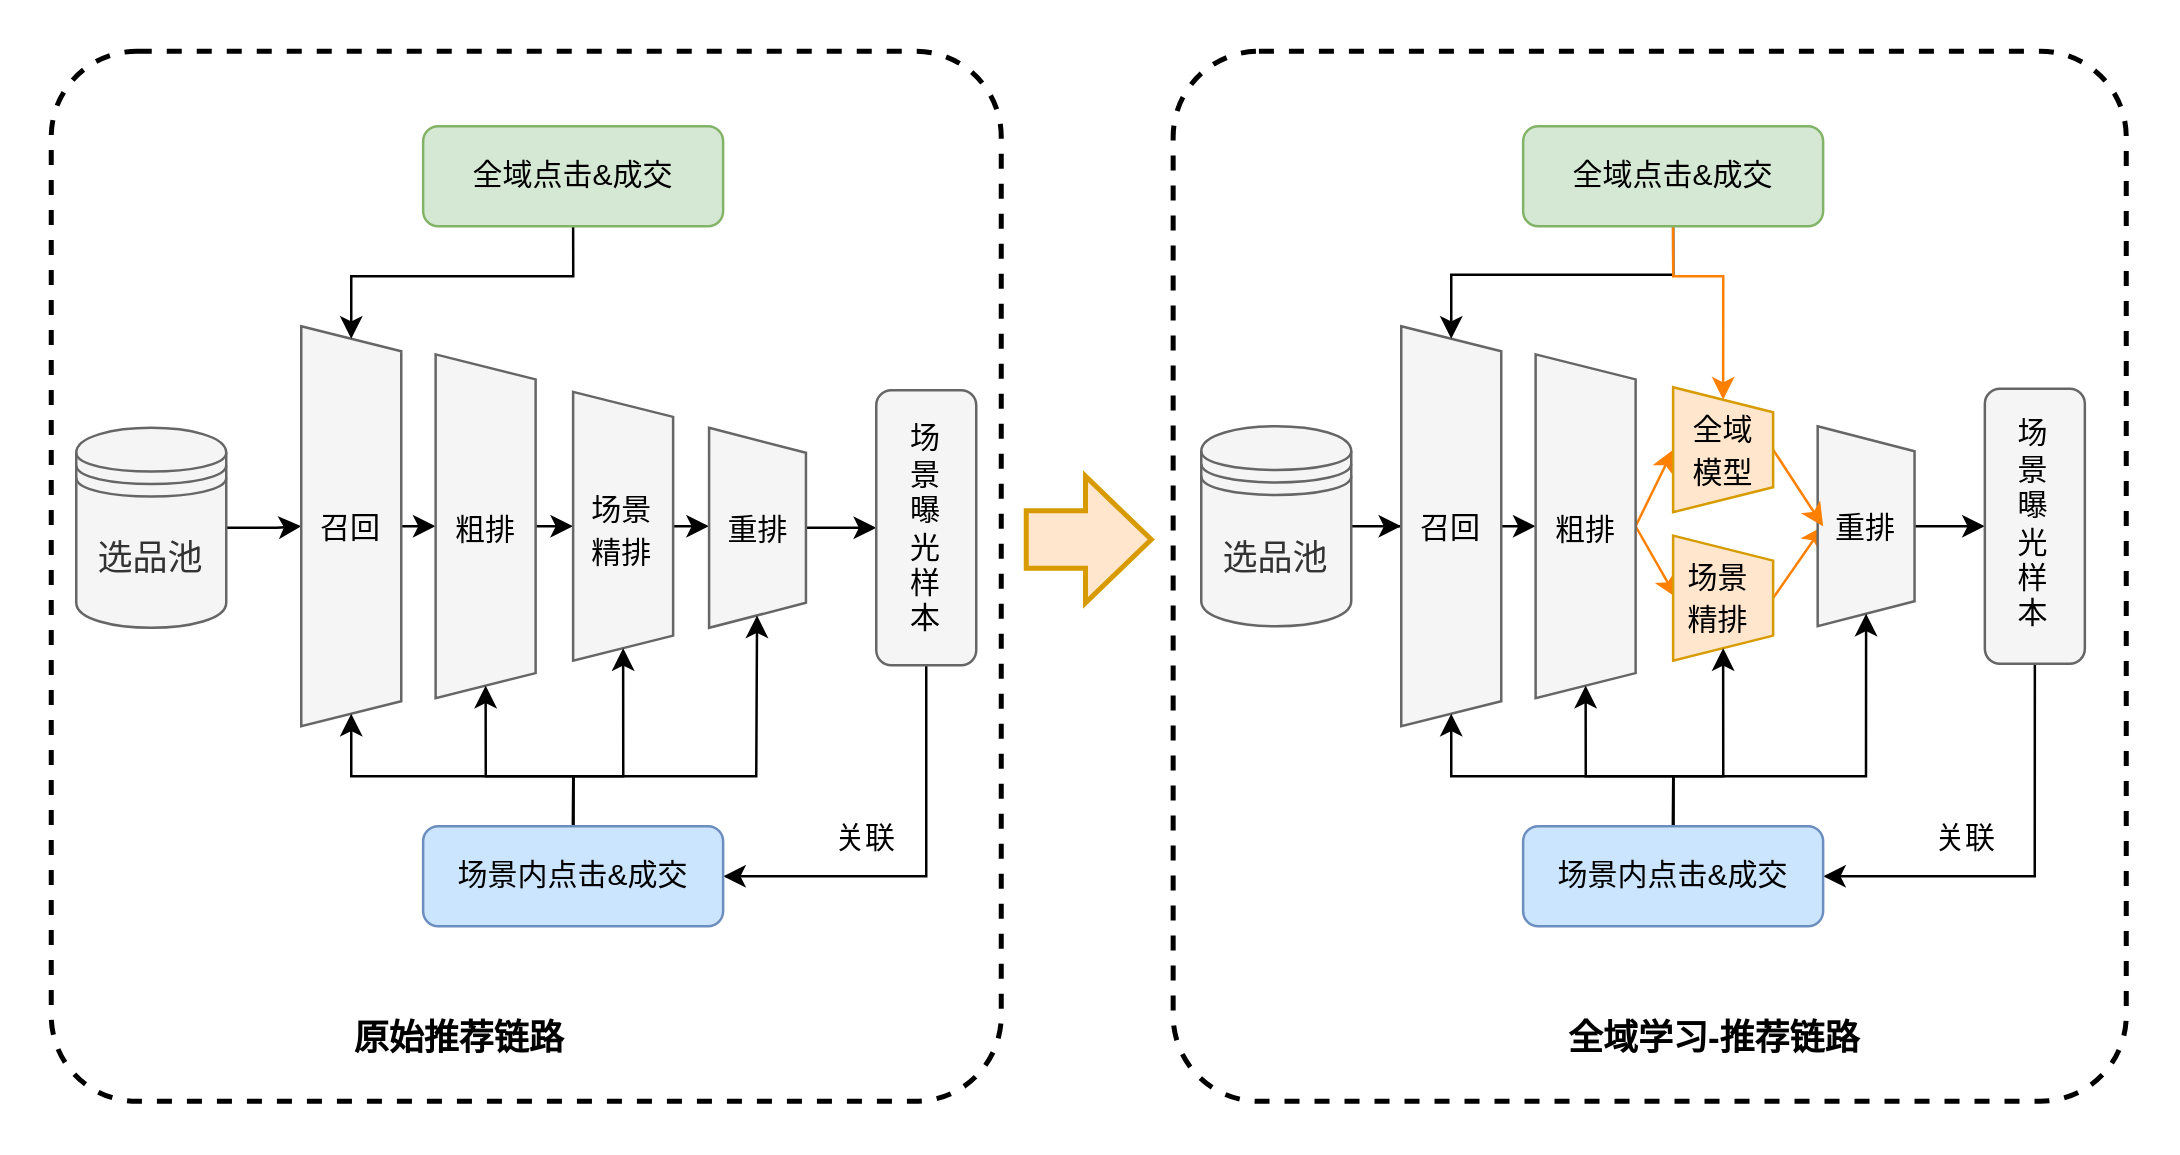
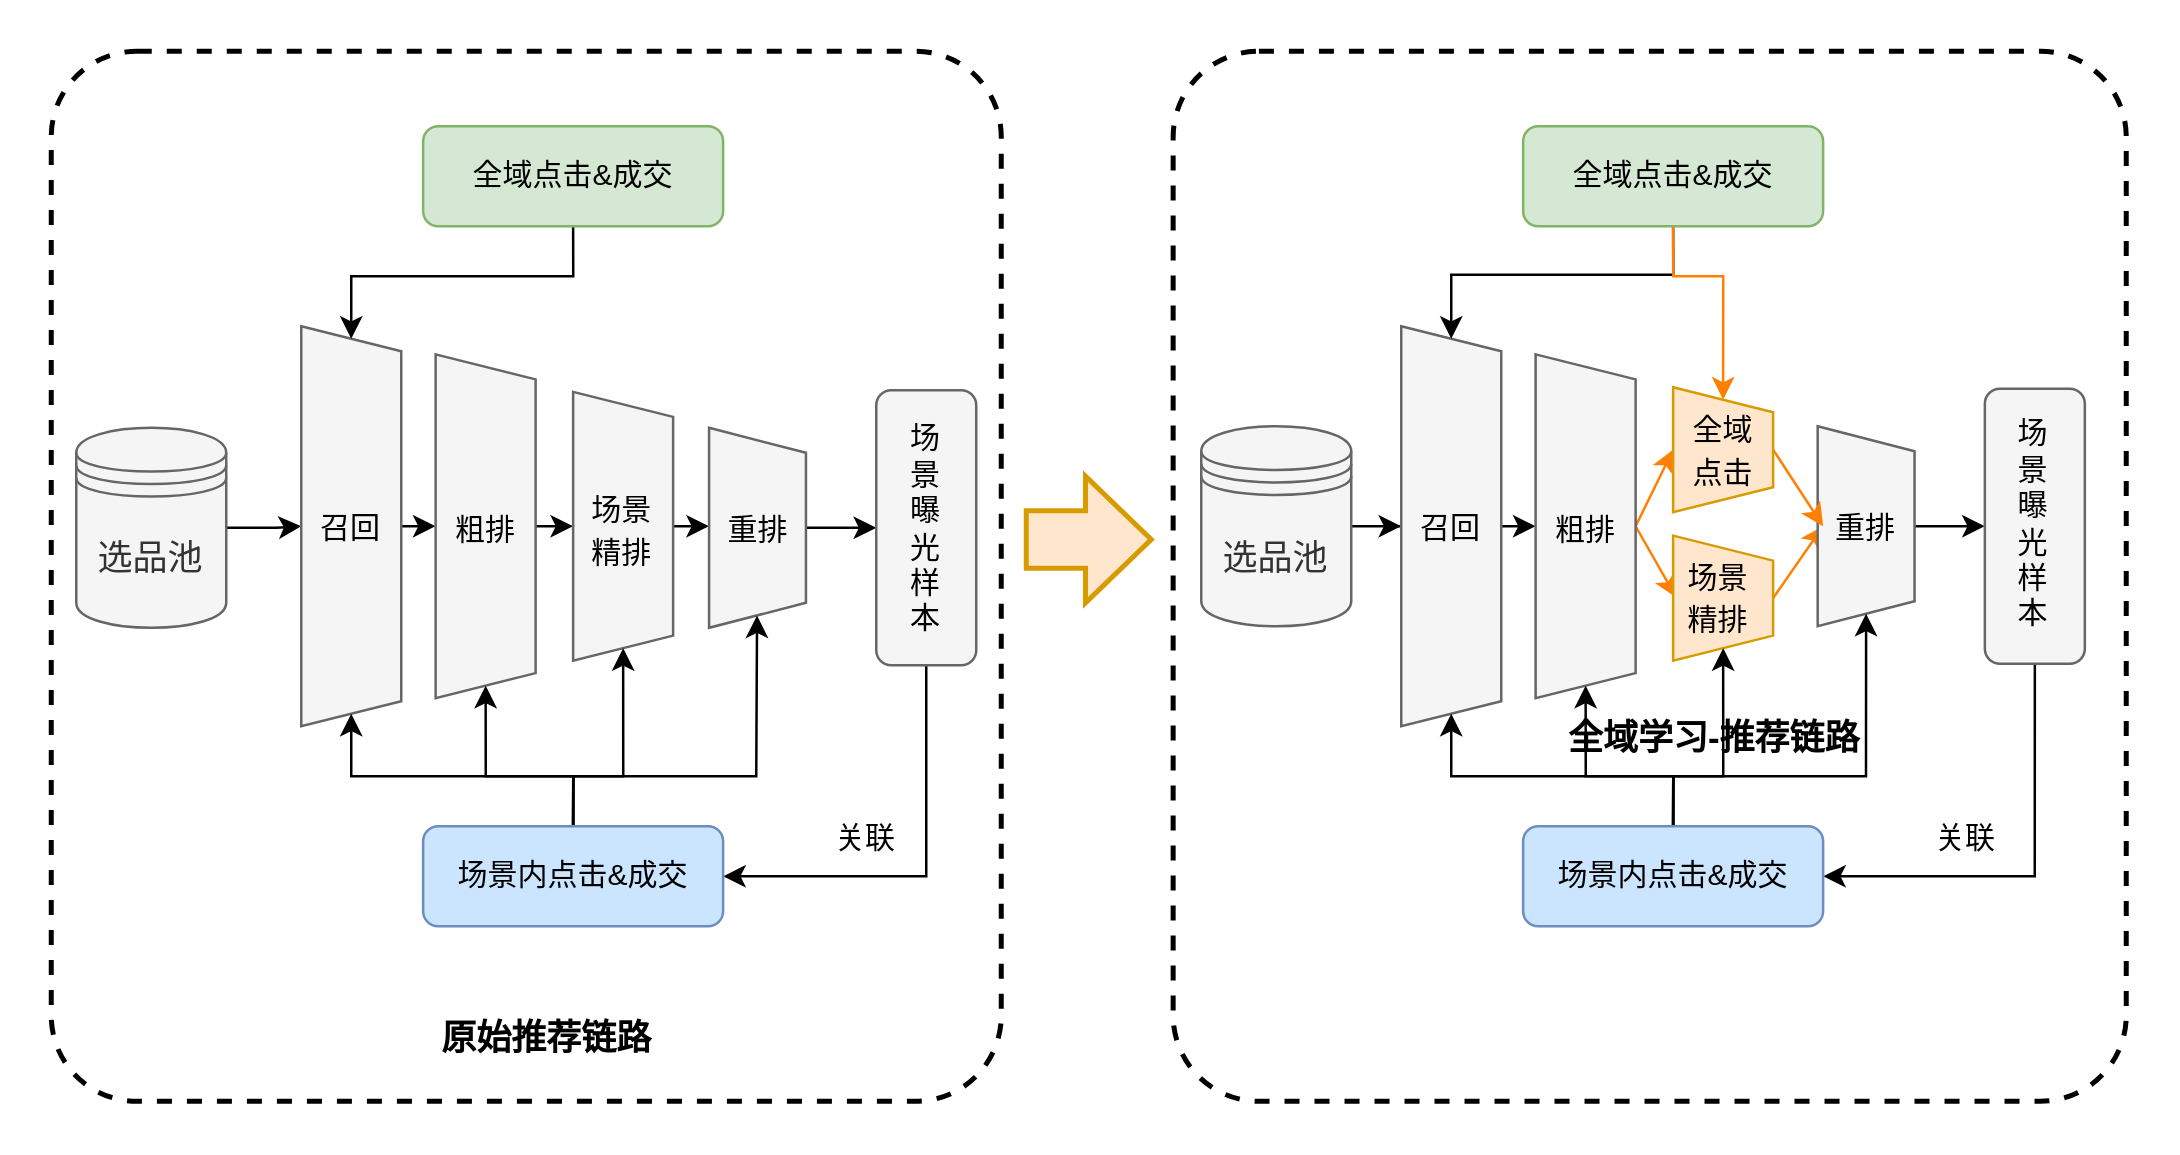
(1724, 449) -> (1724, 449)
(461, 1039) -> (548, 1039)
(1714, 1039) -> (1714, 739)
